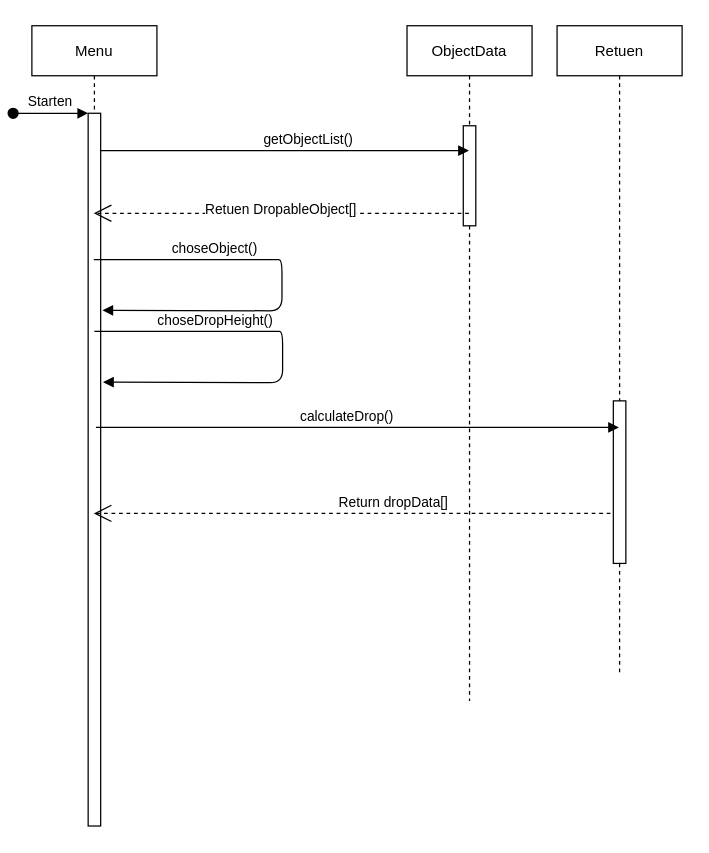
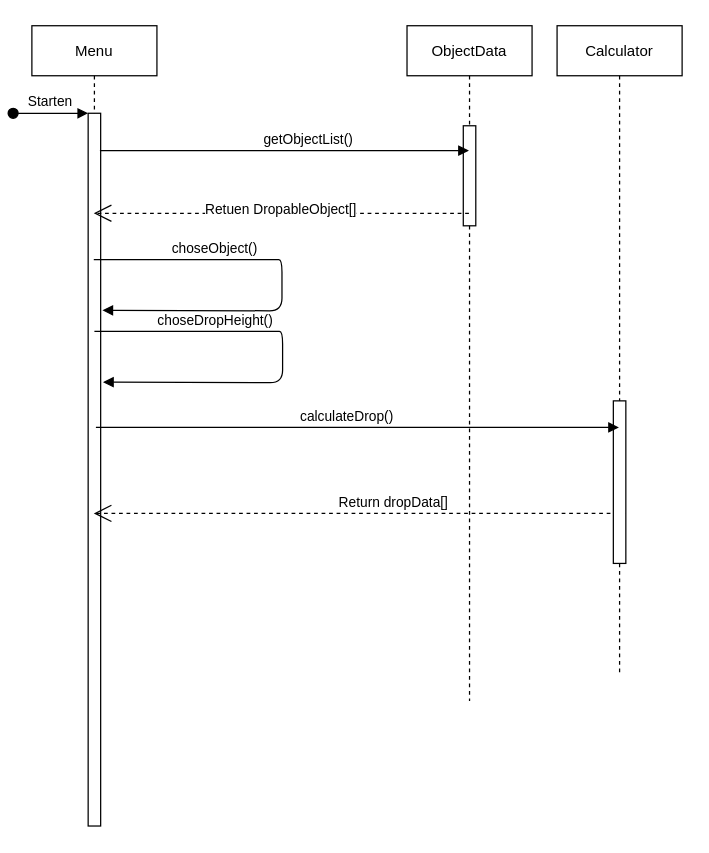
(619, 51) -> (619, 51)
